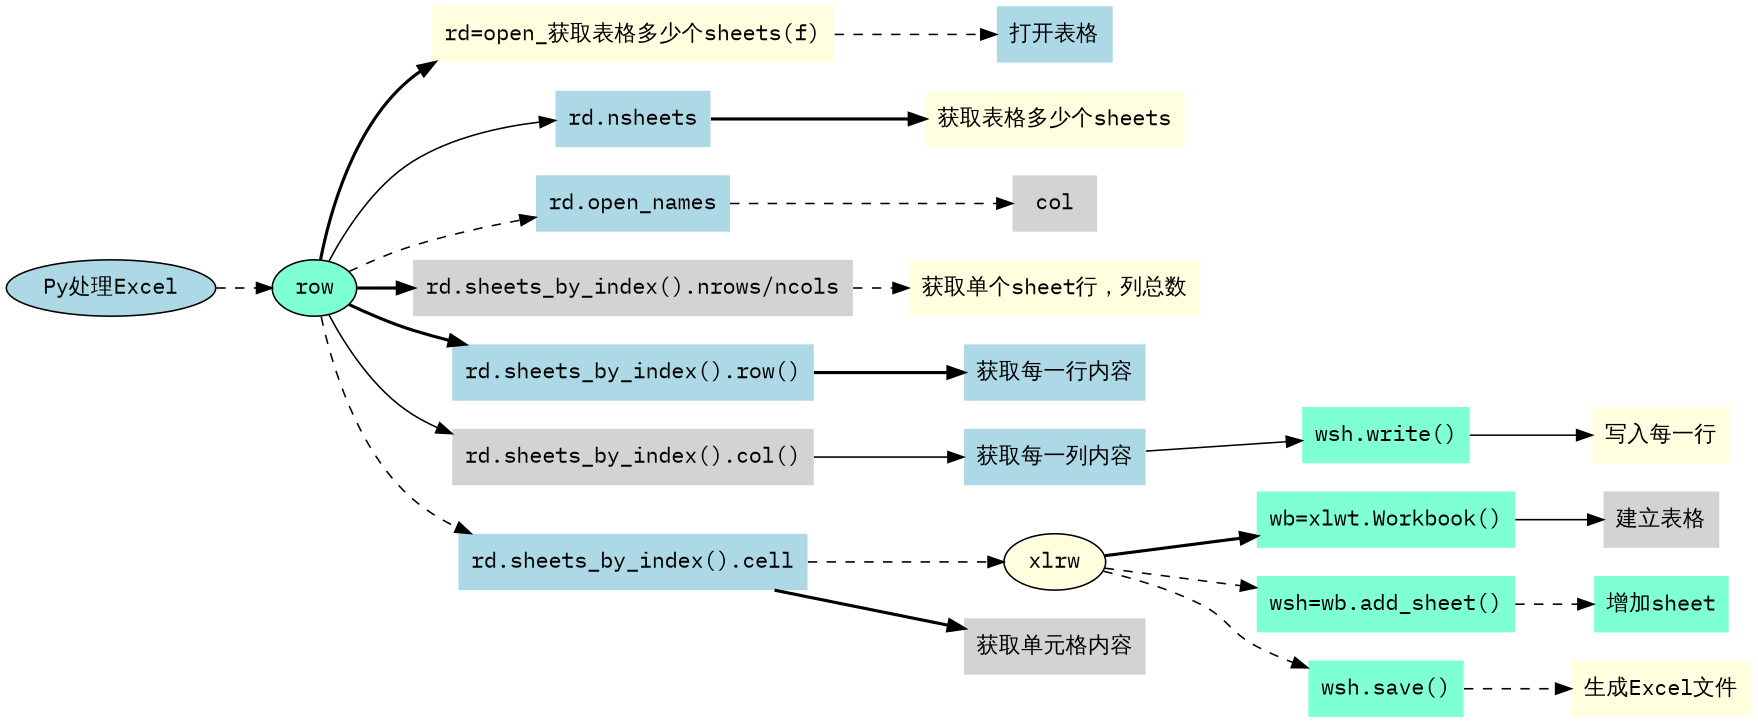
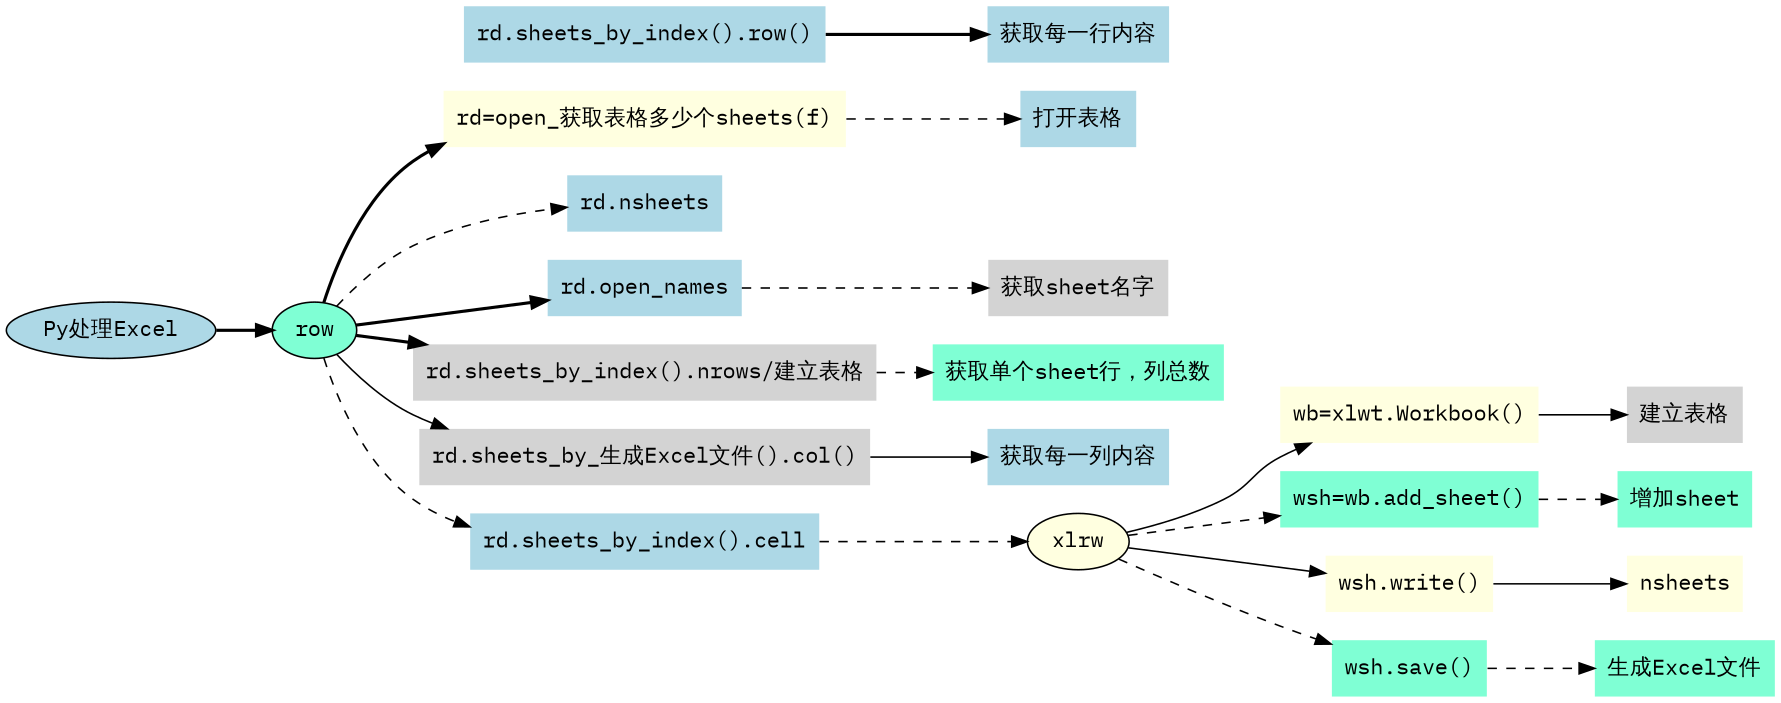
(1055, 119) -> none
(414, 161) -> (434, 237)
(1055, 203) -> (1078, 288)
(433, 240) -> (444, 314)
(236, 288) -> (236, 330)
(633, 288) -> (645, 373)
(1055, 288) -> (1078, 373)
(398, 325) -> none
(1386, 435) -> (1409, 584)
(1661, 435) -> (1685, 584)
(1216, 446) -> (1219, 560)
(633, 457) -> (645, 457)
(1386, 520) -> (1409, 415)
(1173, 547) -> (1217, 502)
(1055, 646) -> none
(1661, 689) -> (1685, 668)
